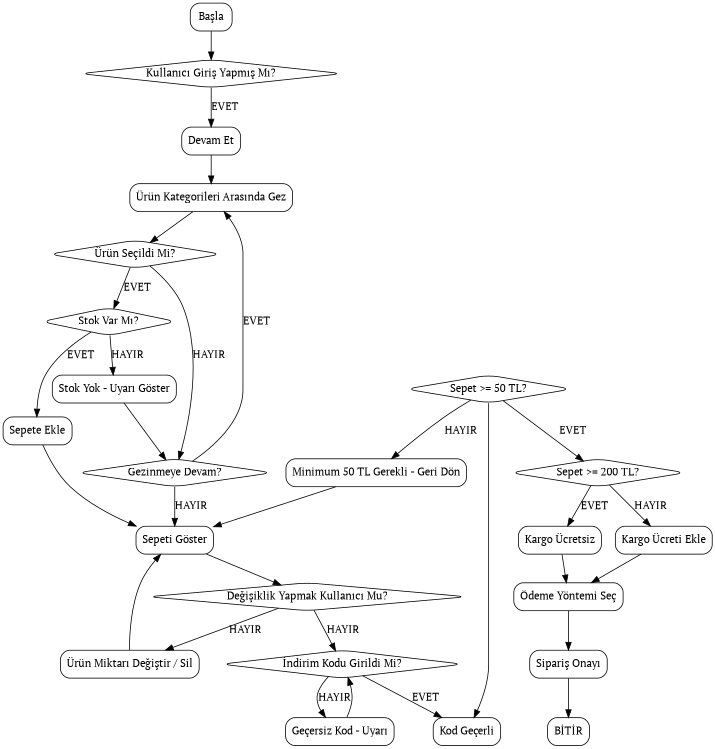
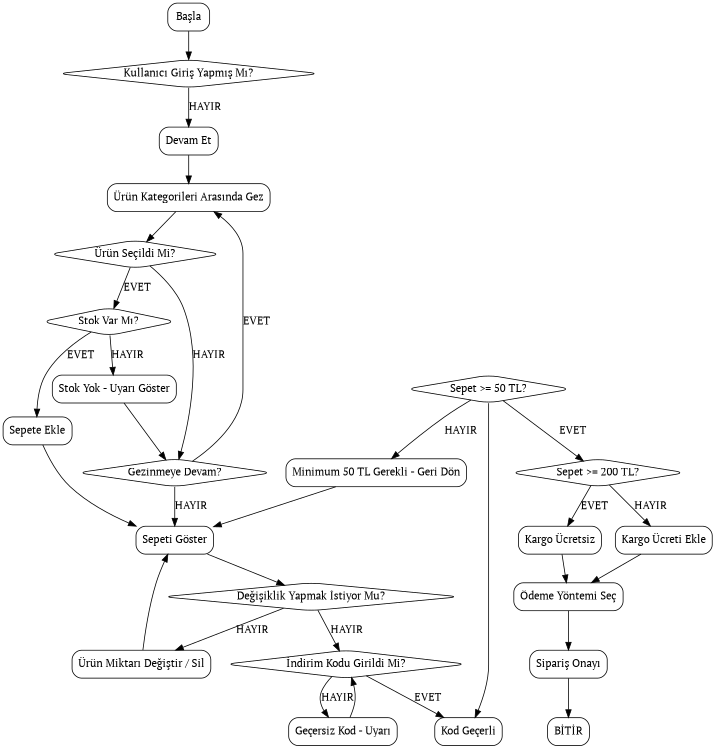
(225, 107) -> (205, 107)
(307, 597) -> (311, 597)
